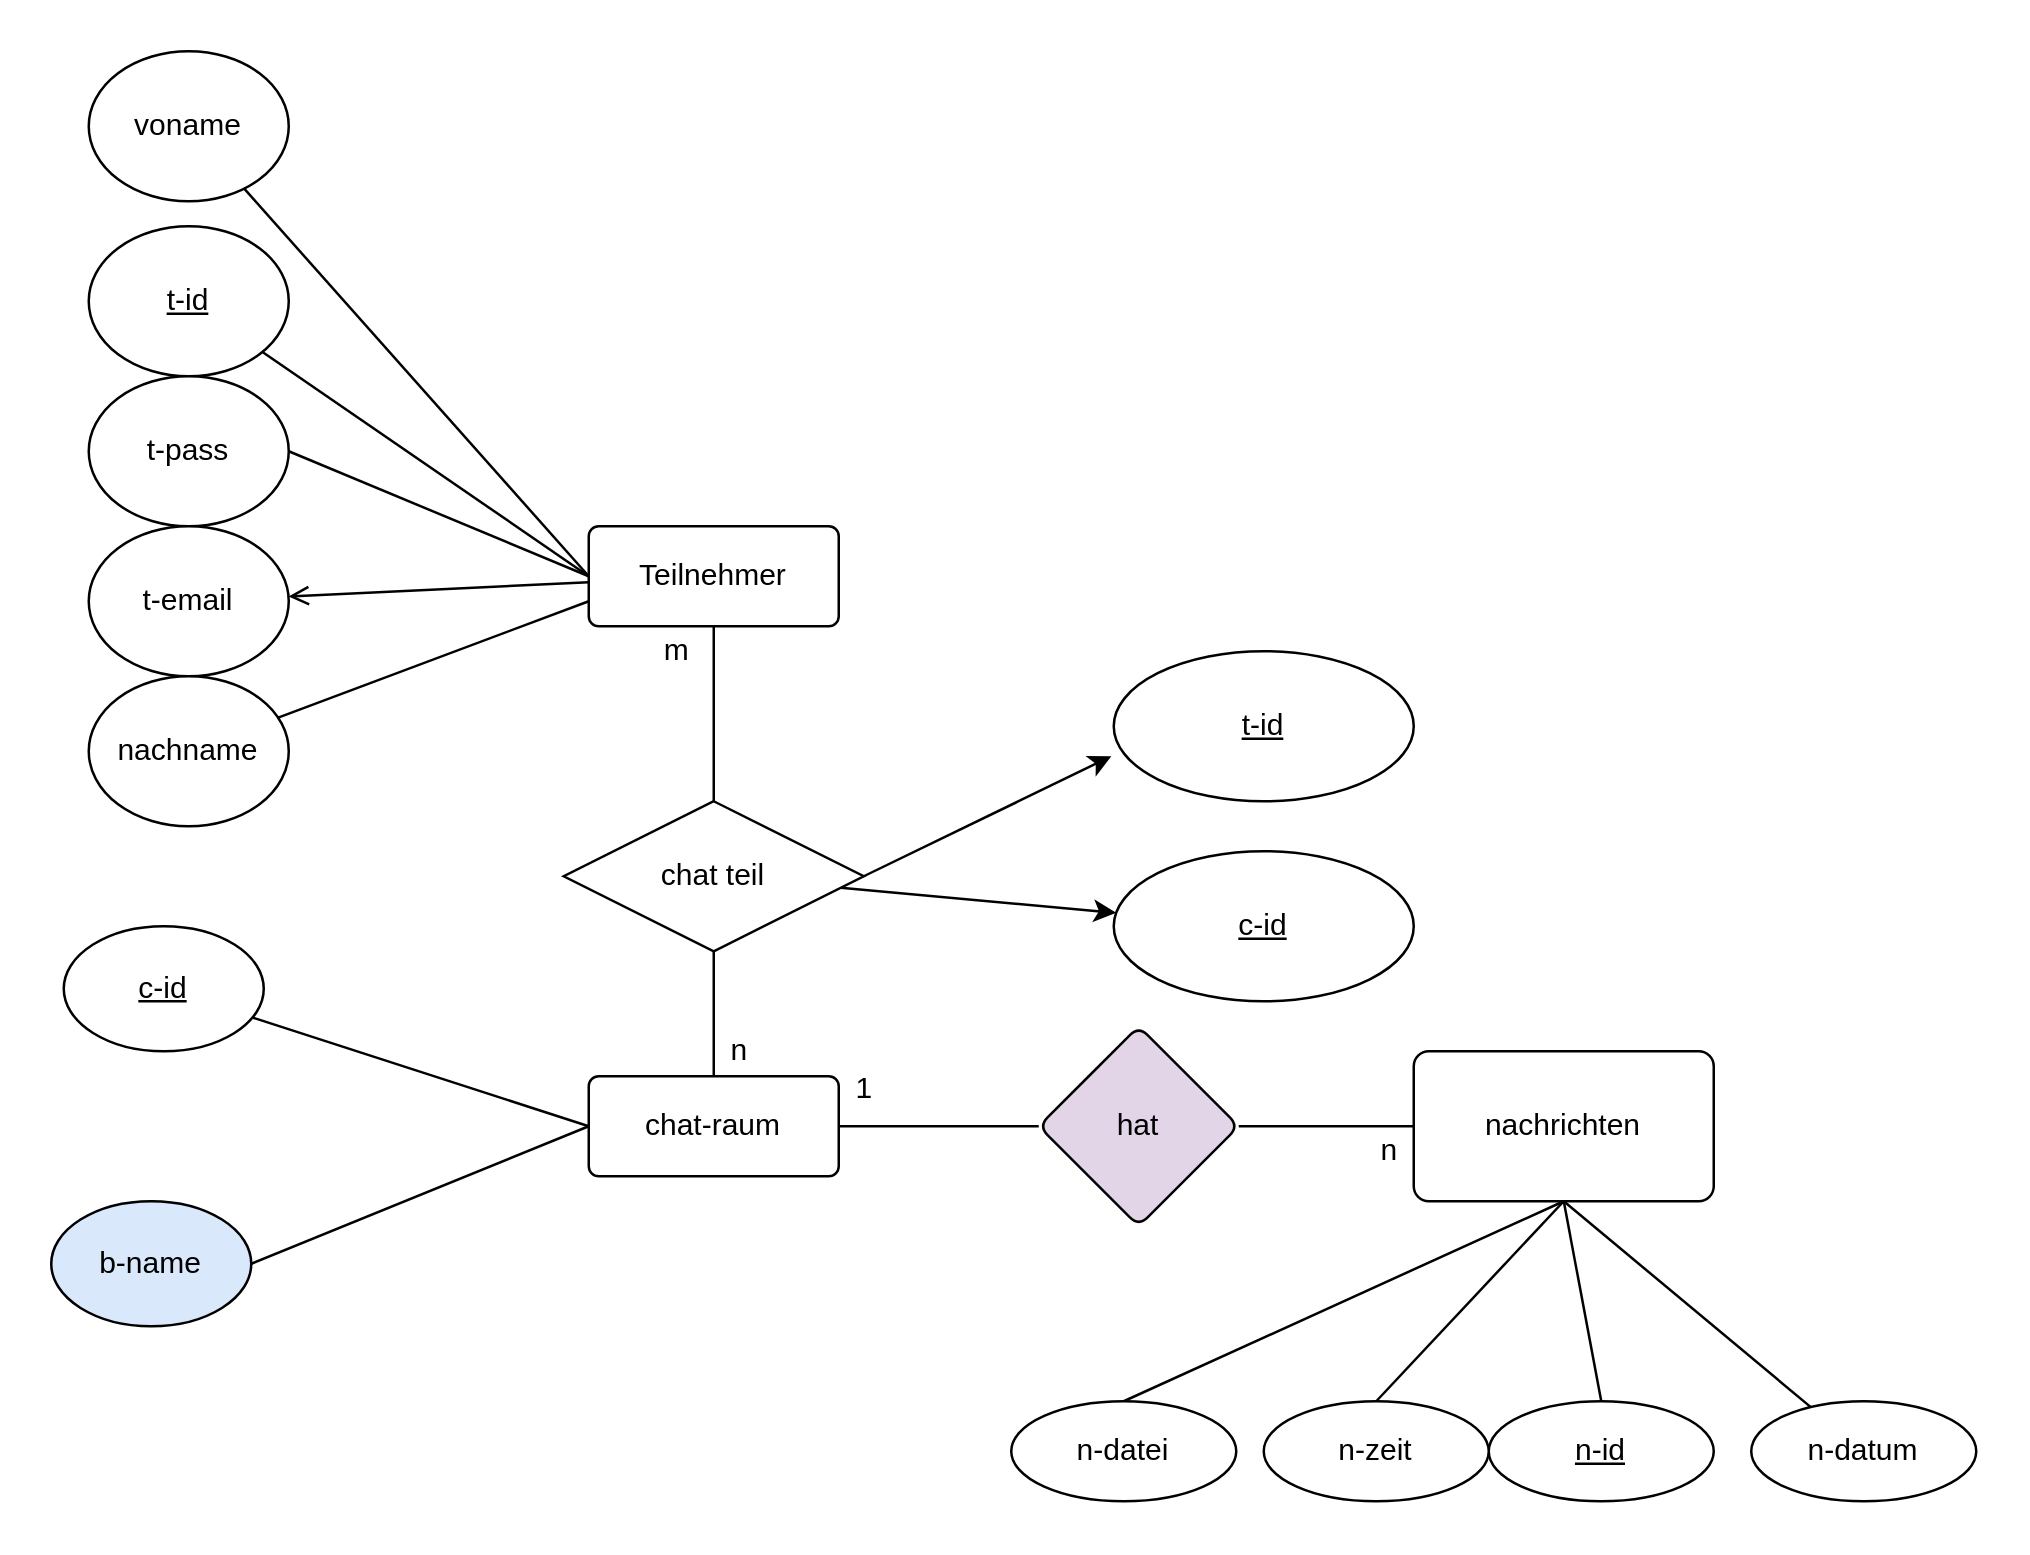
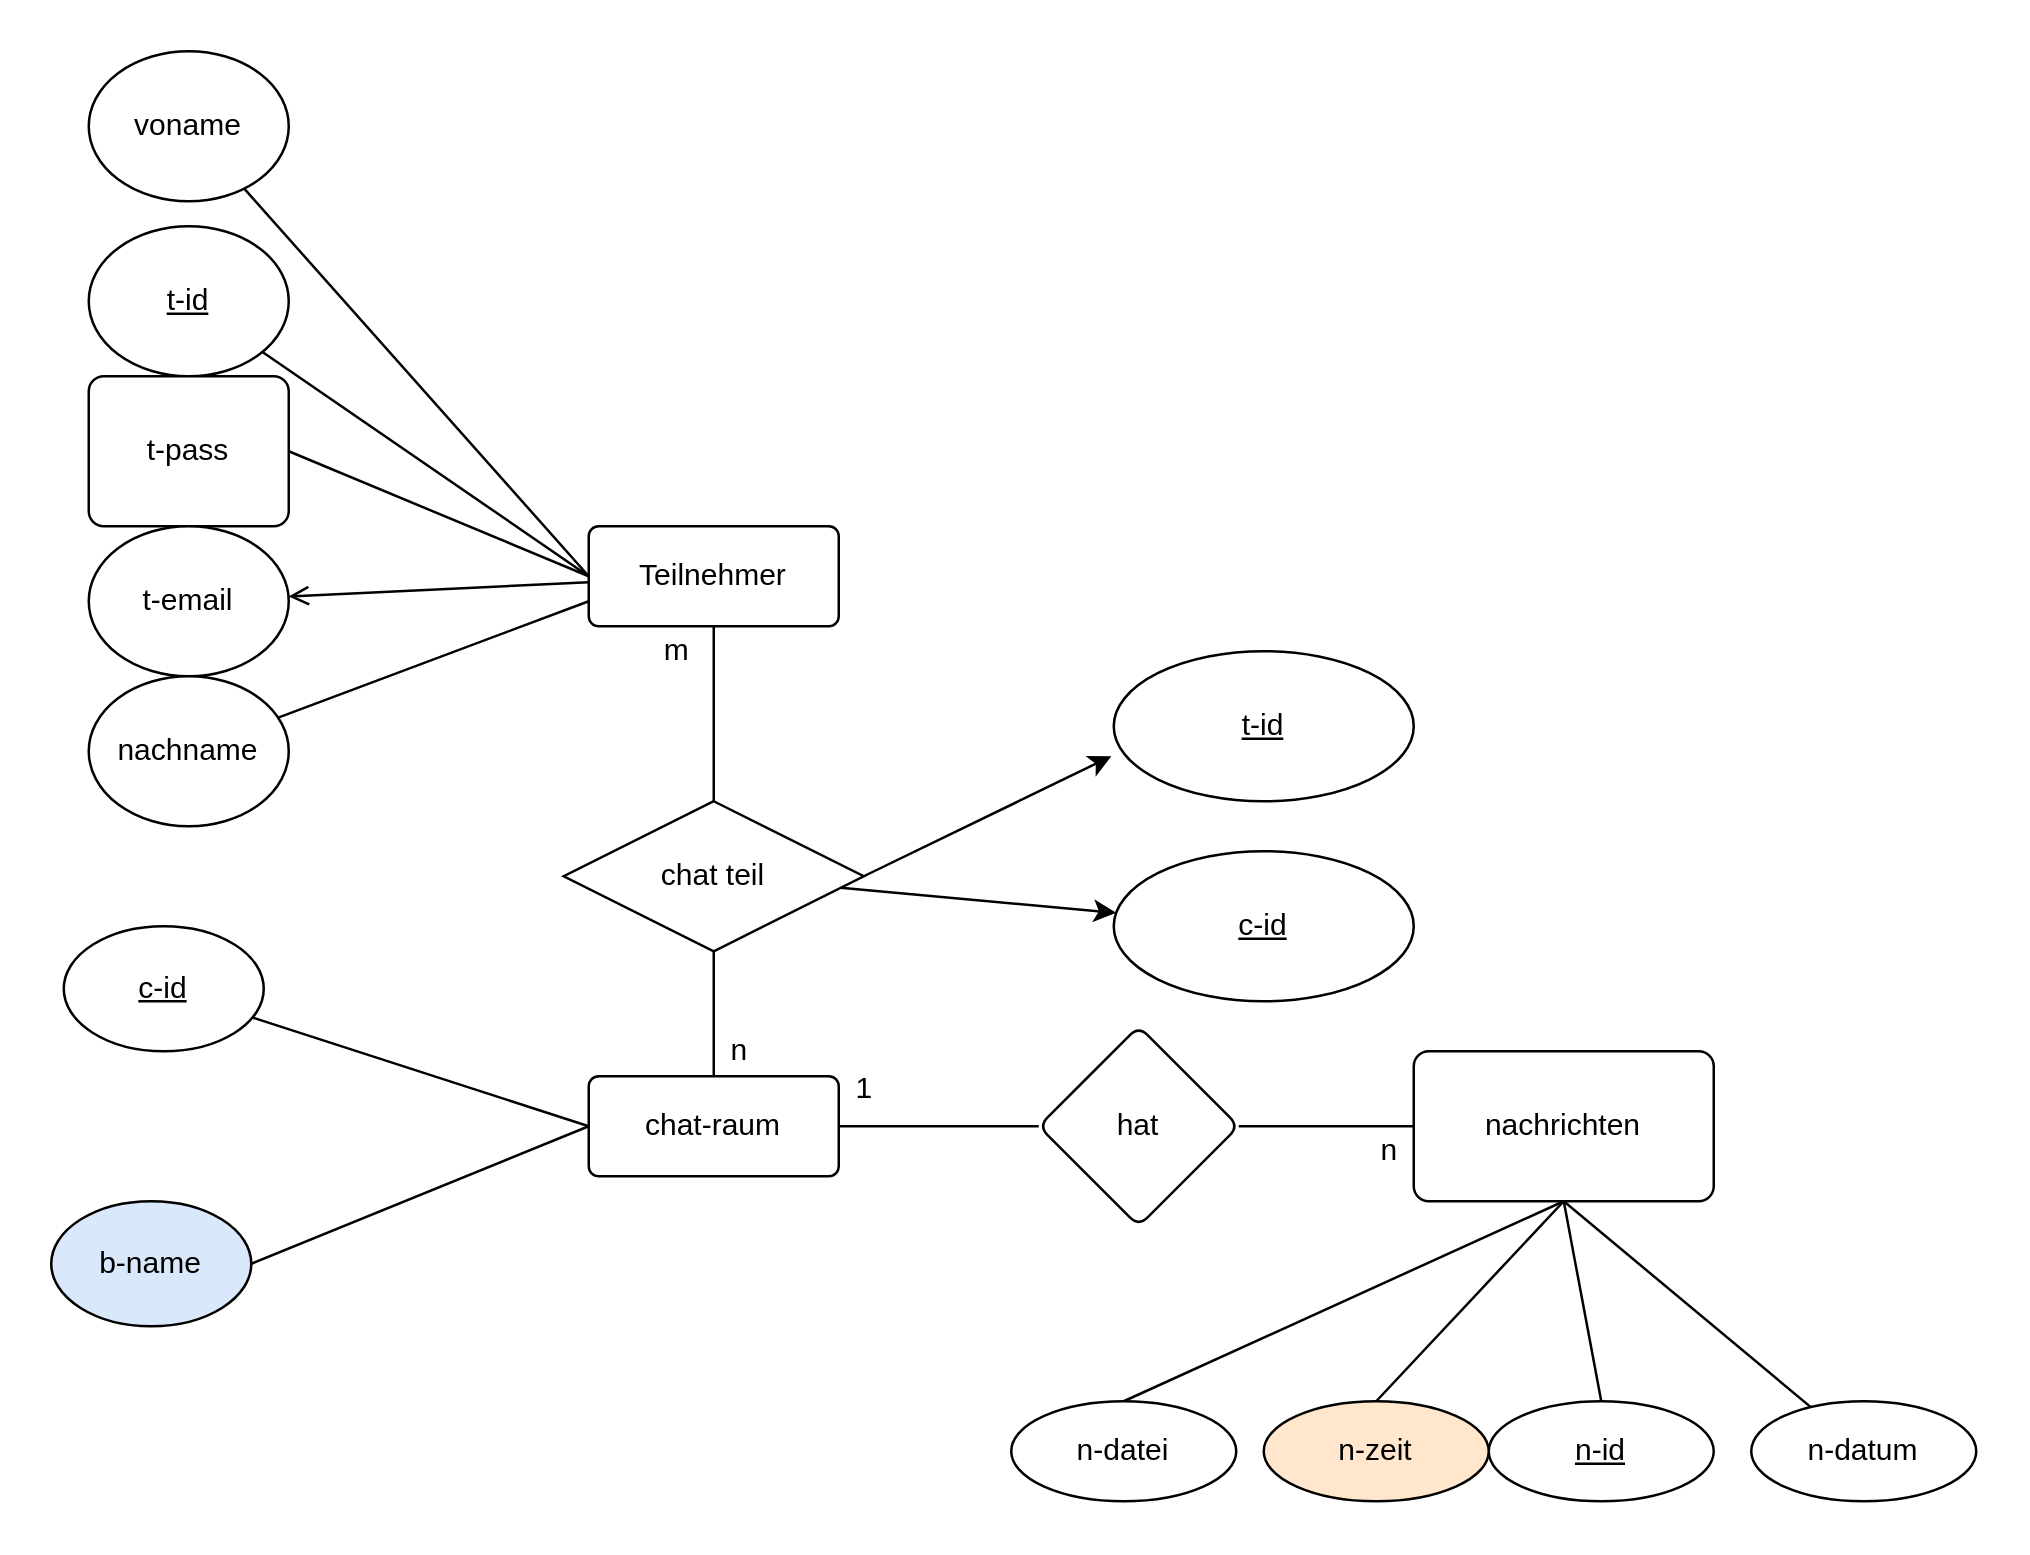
(189, 451) -> (189, 451)
(1139, 1126) -> (1139, 1126)
(1376, 1451) -> (1376, 1451)
